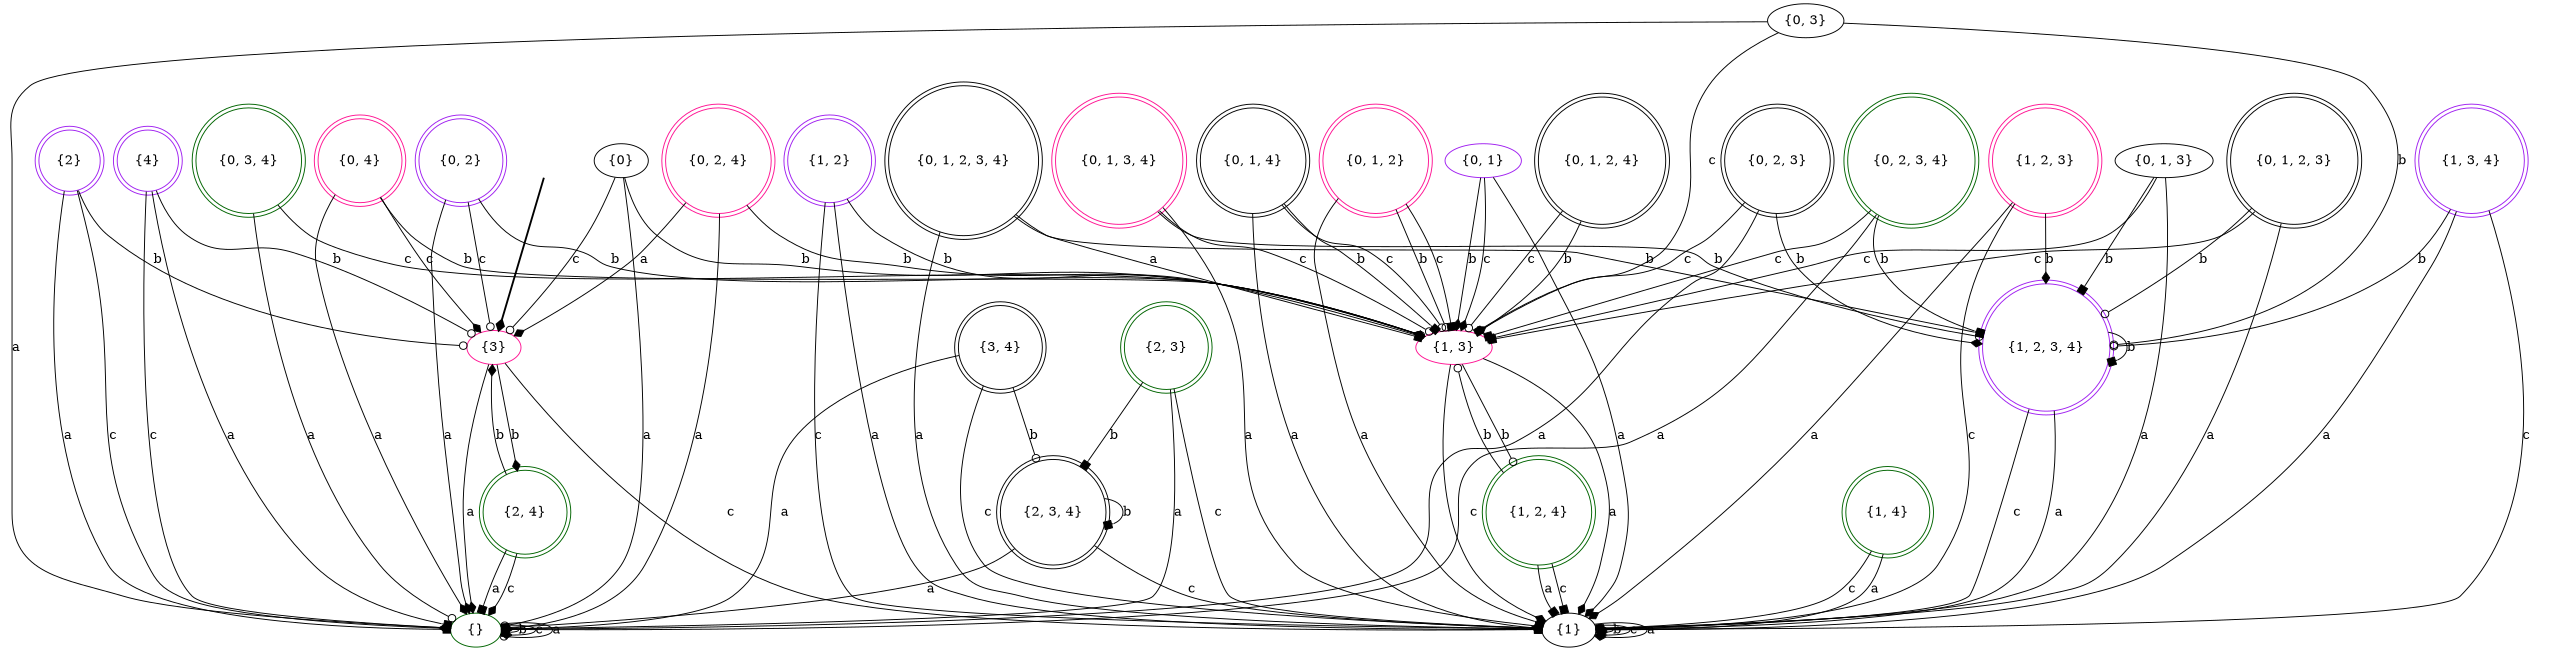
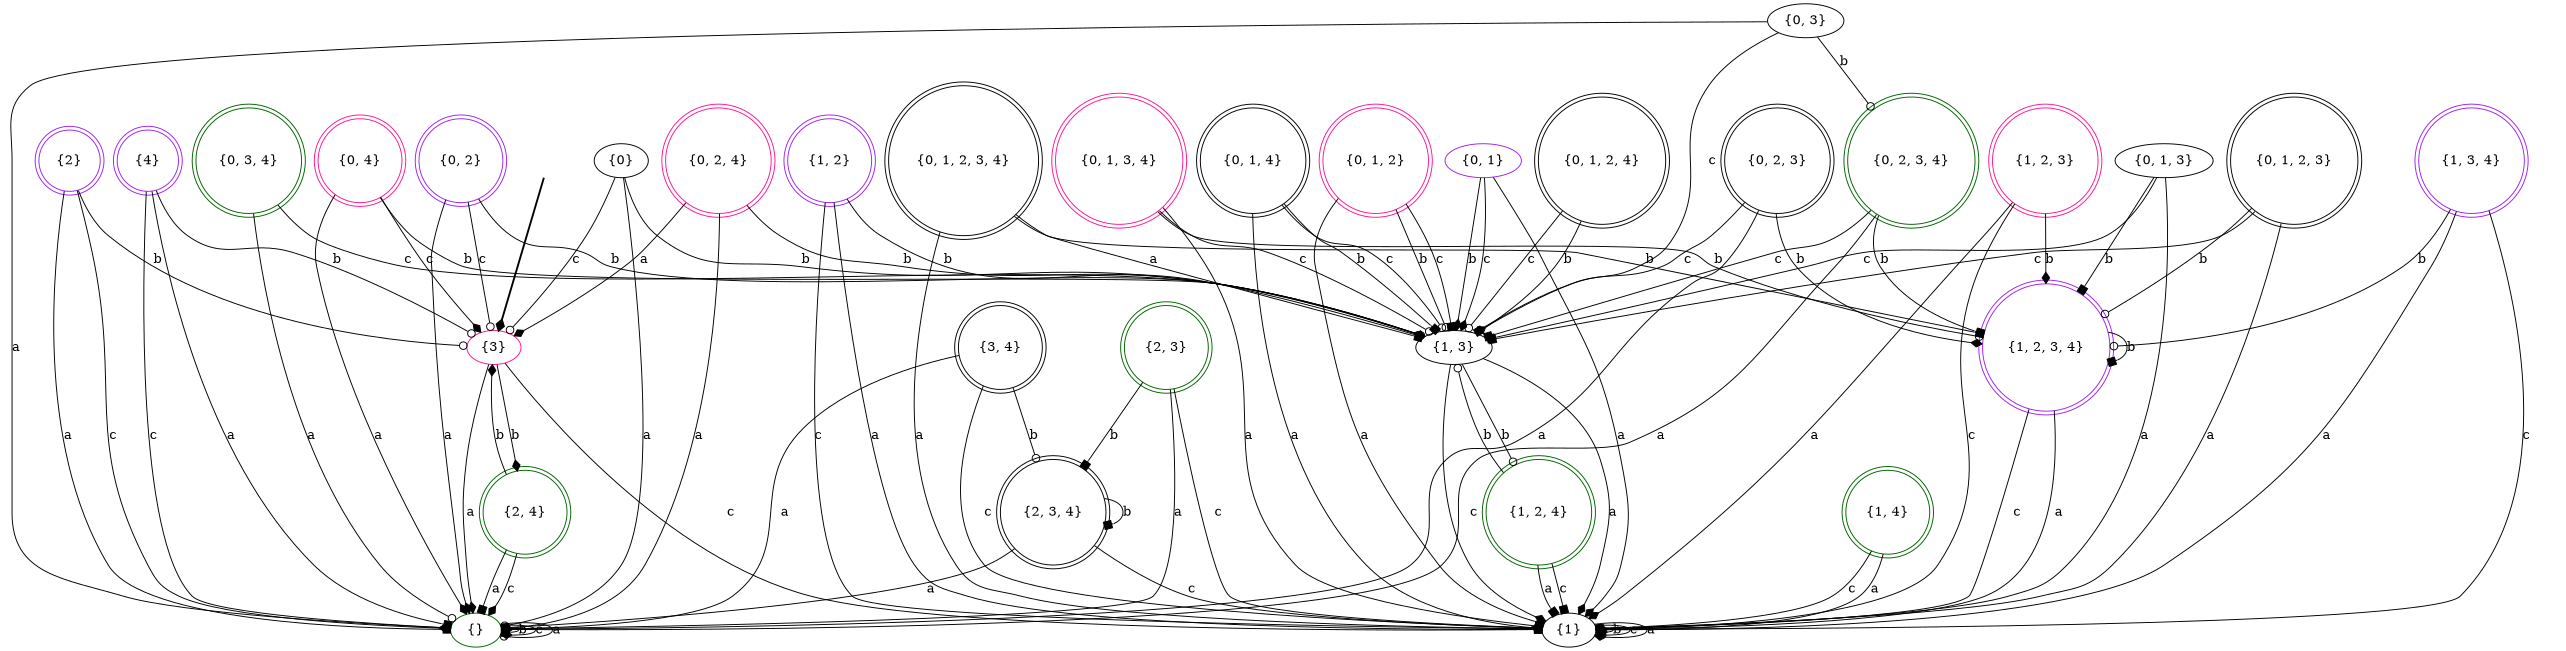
(2328, 70) -> (1843, 70)
(1454, 347) -> (1454, 347)
